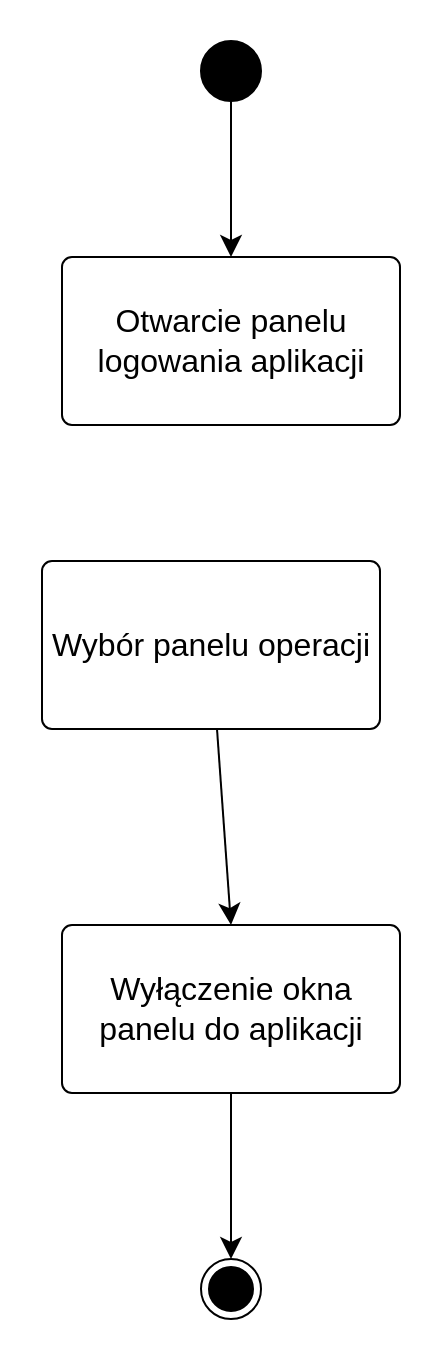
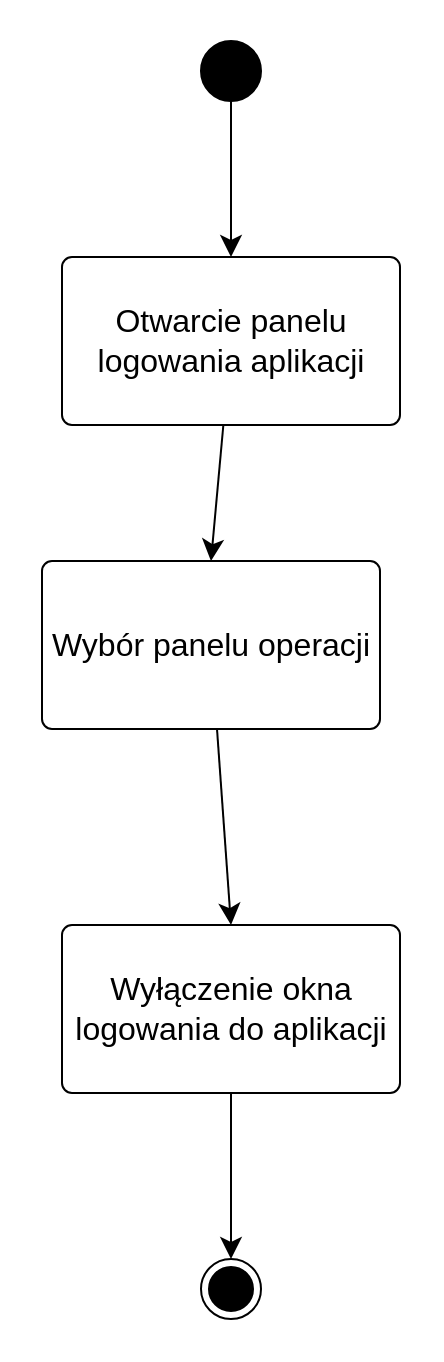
none -> (218, 486)
(232, 1009) -> (232, 1009)
